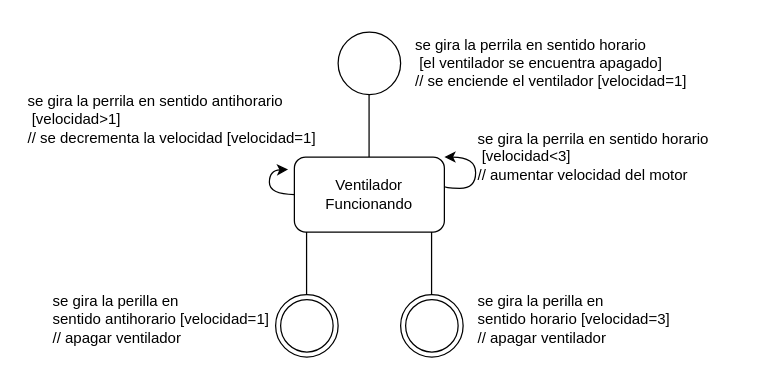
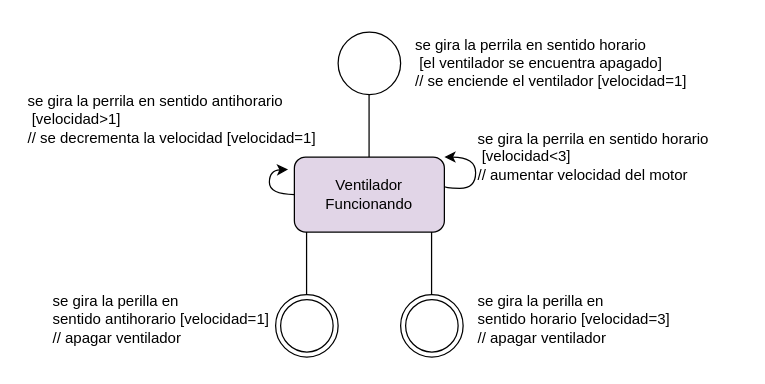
(369, 194) -> (369, 194)
